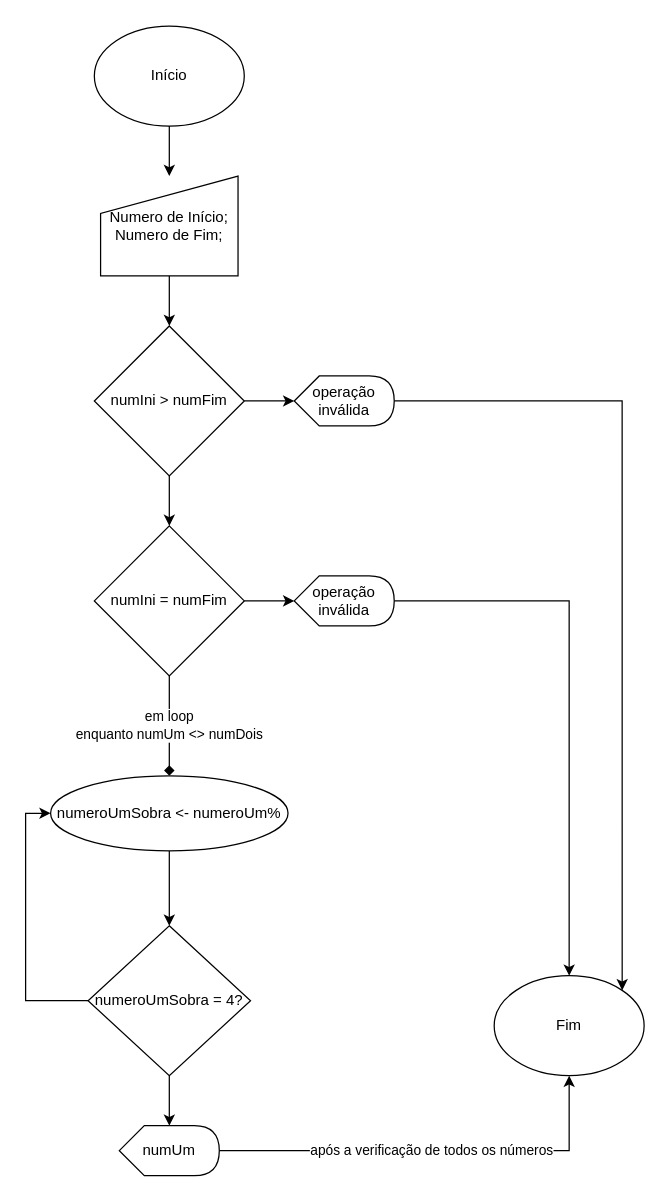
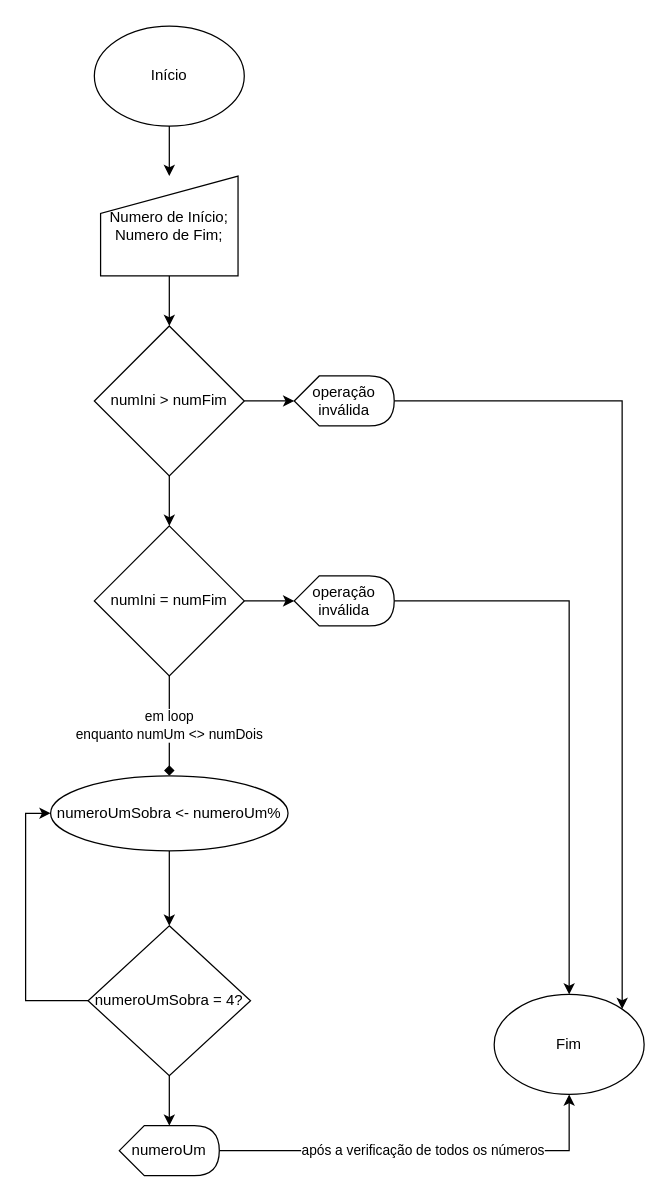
(569, 1026) -> (569, 1044)
(169, 1151) -> (169, 1151)
